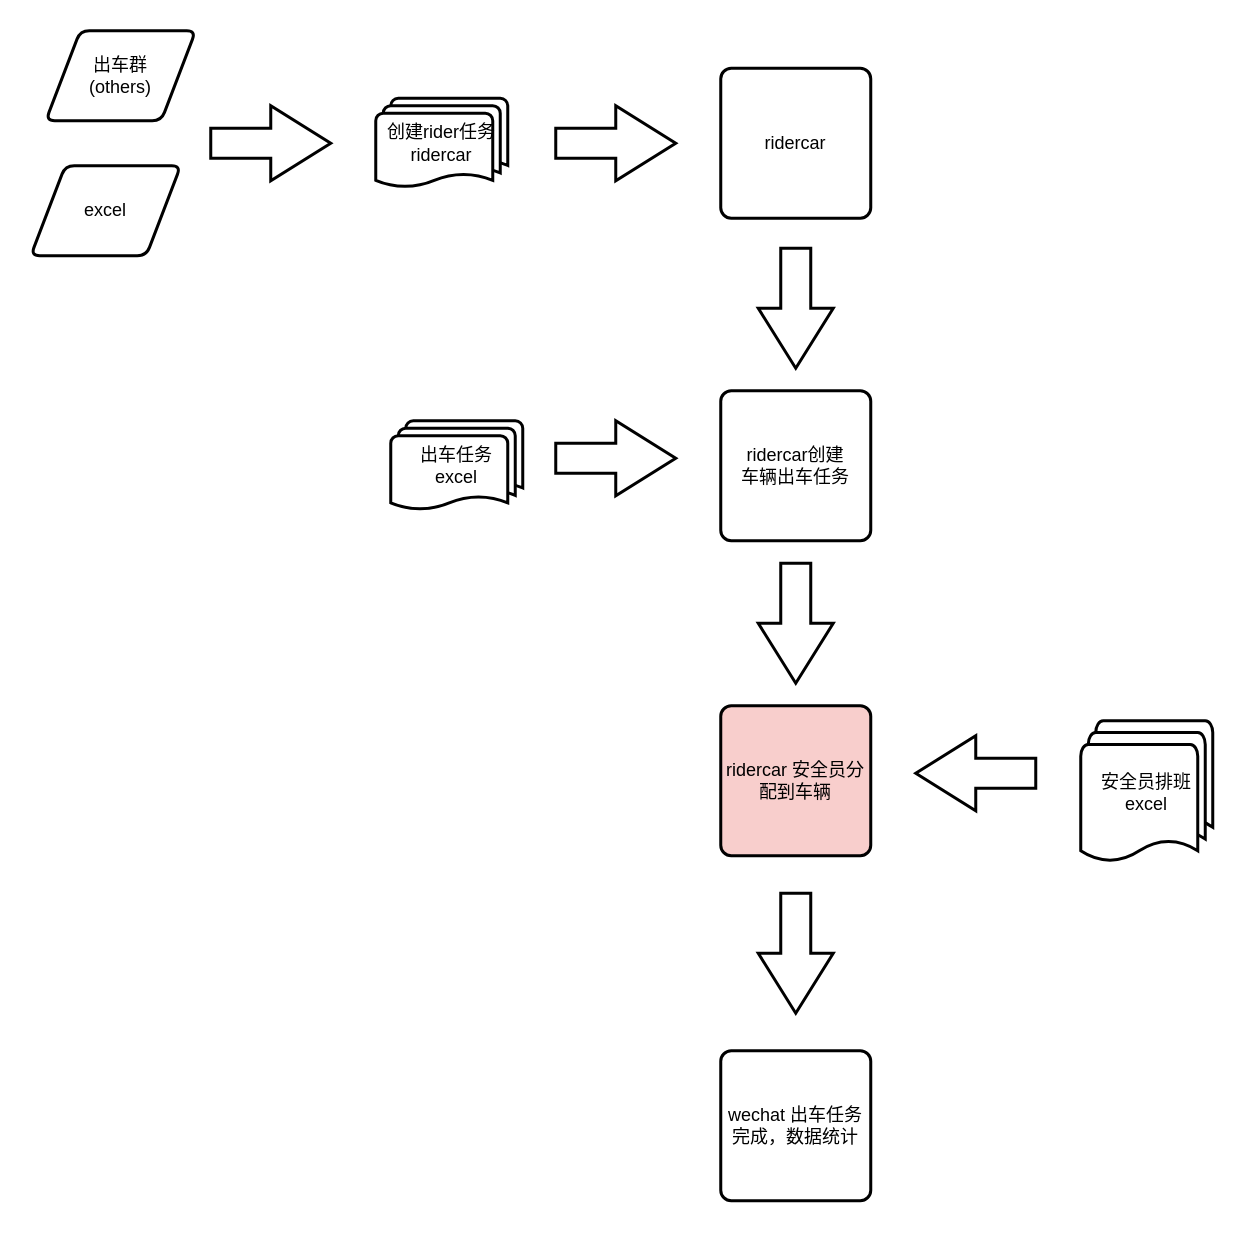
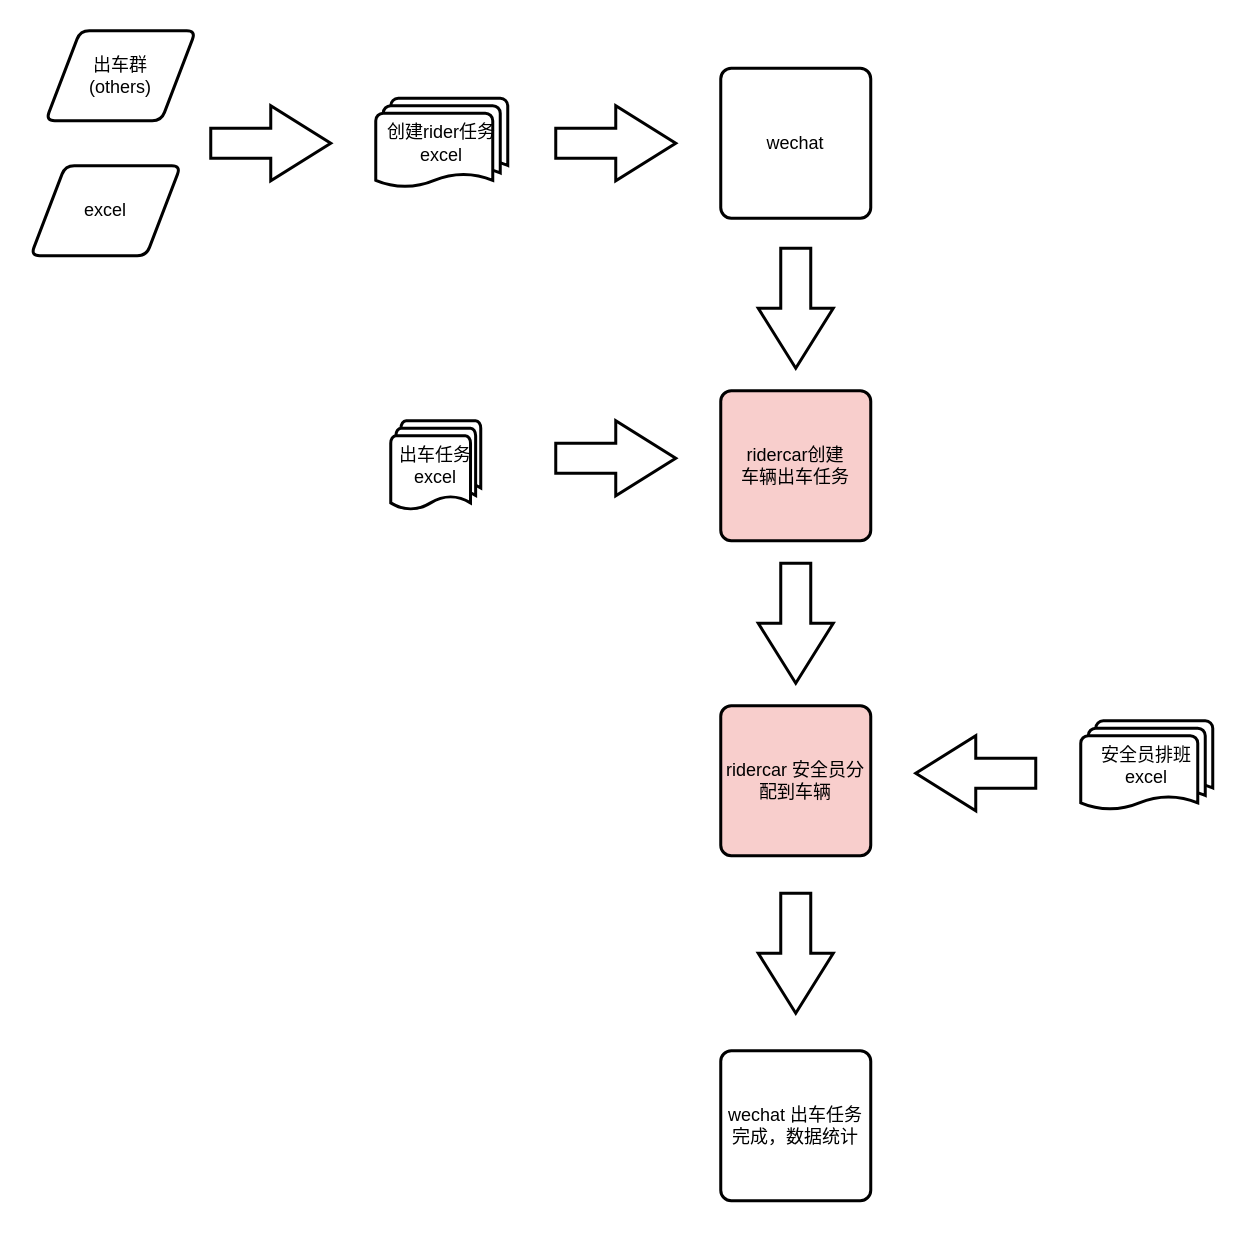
(442, 143) -> (442, 143)
(796, 143) -> (796, 143)
(457, 466) -> (436, 466)
(796, 466) -> (796, 466)
(1147, 792) -> (1147, 766)
